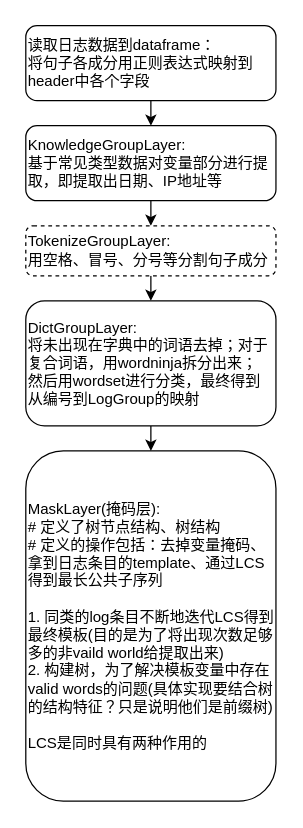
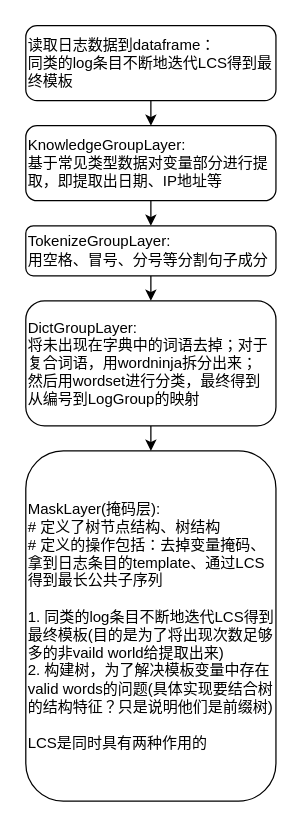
(152, 63) -> (152, 63)
(151, 251) -> (151, 251)
